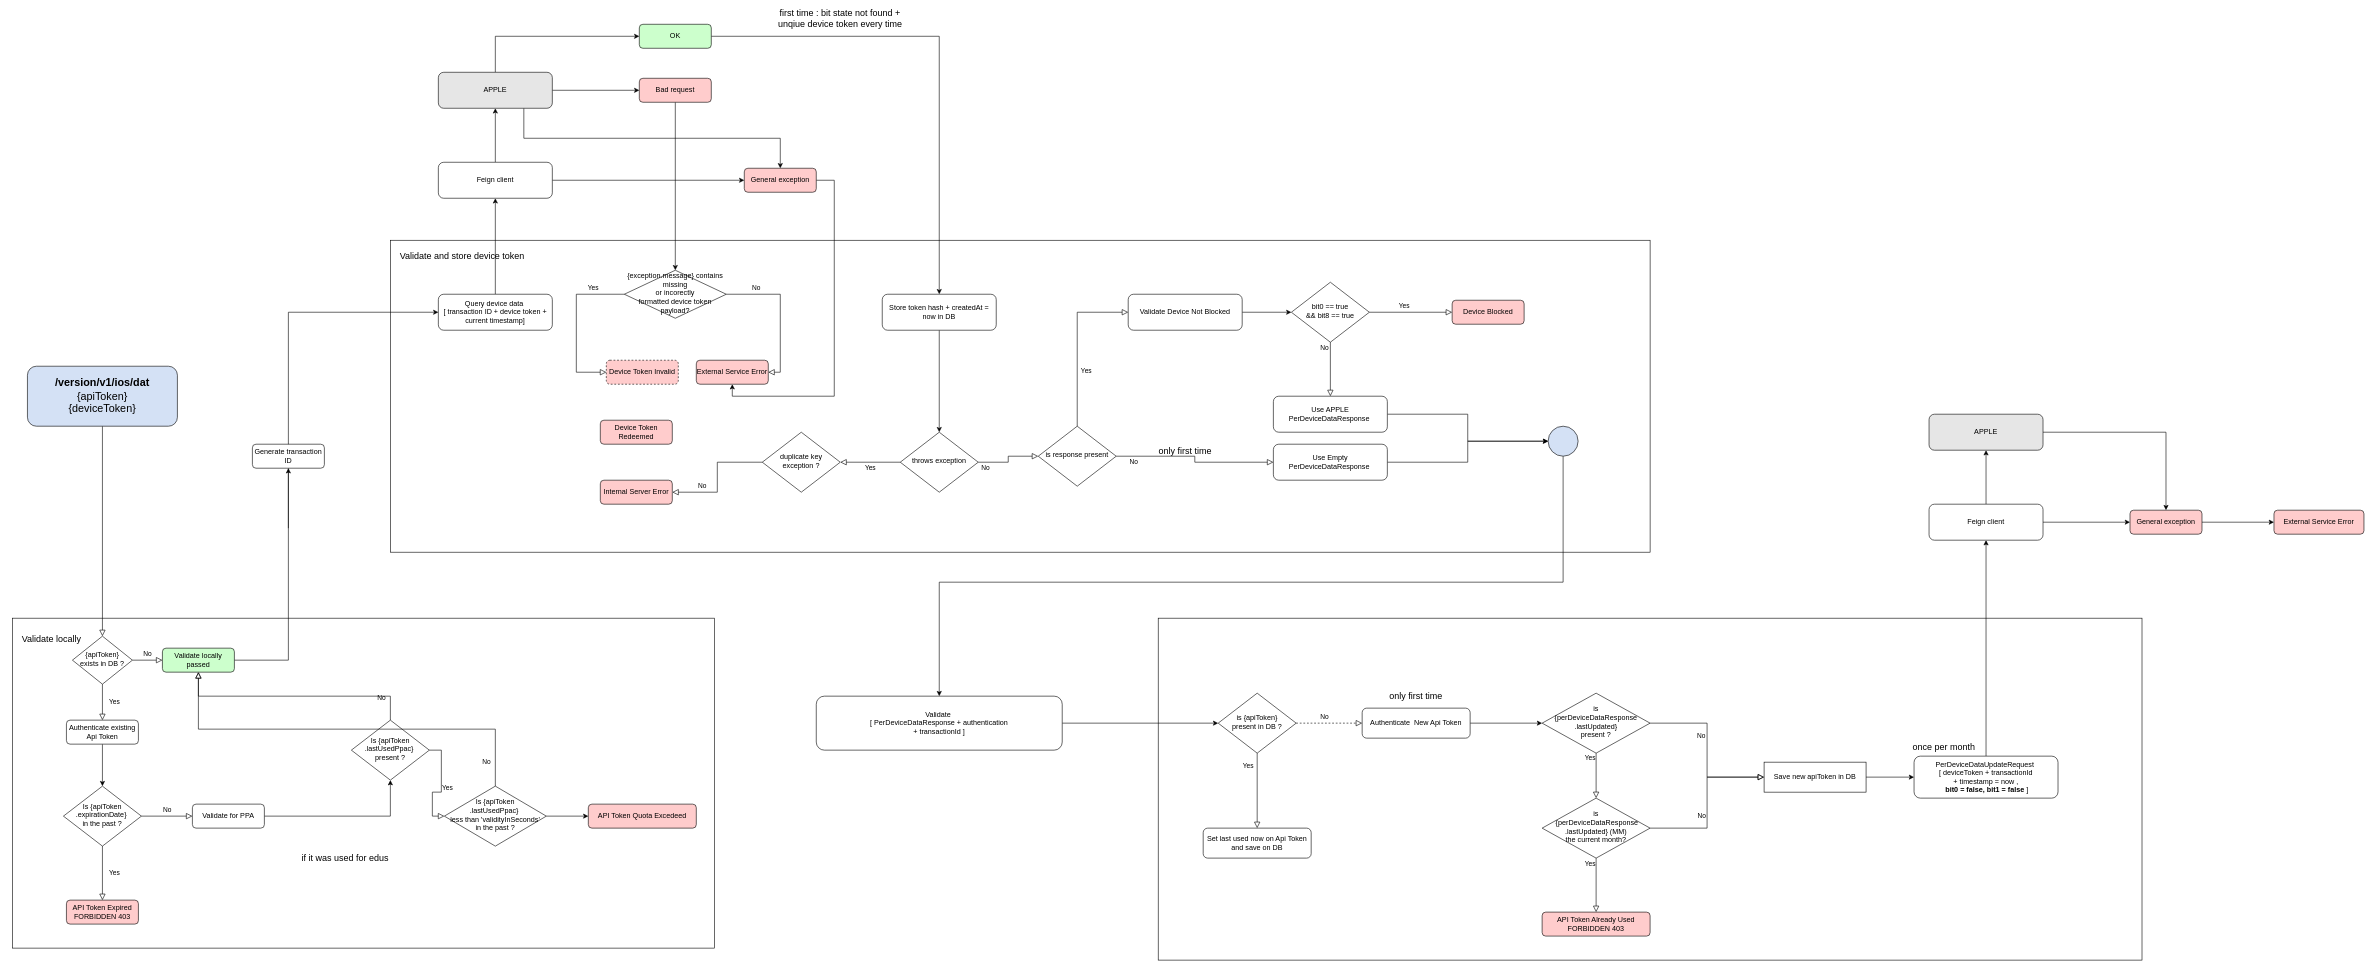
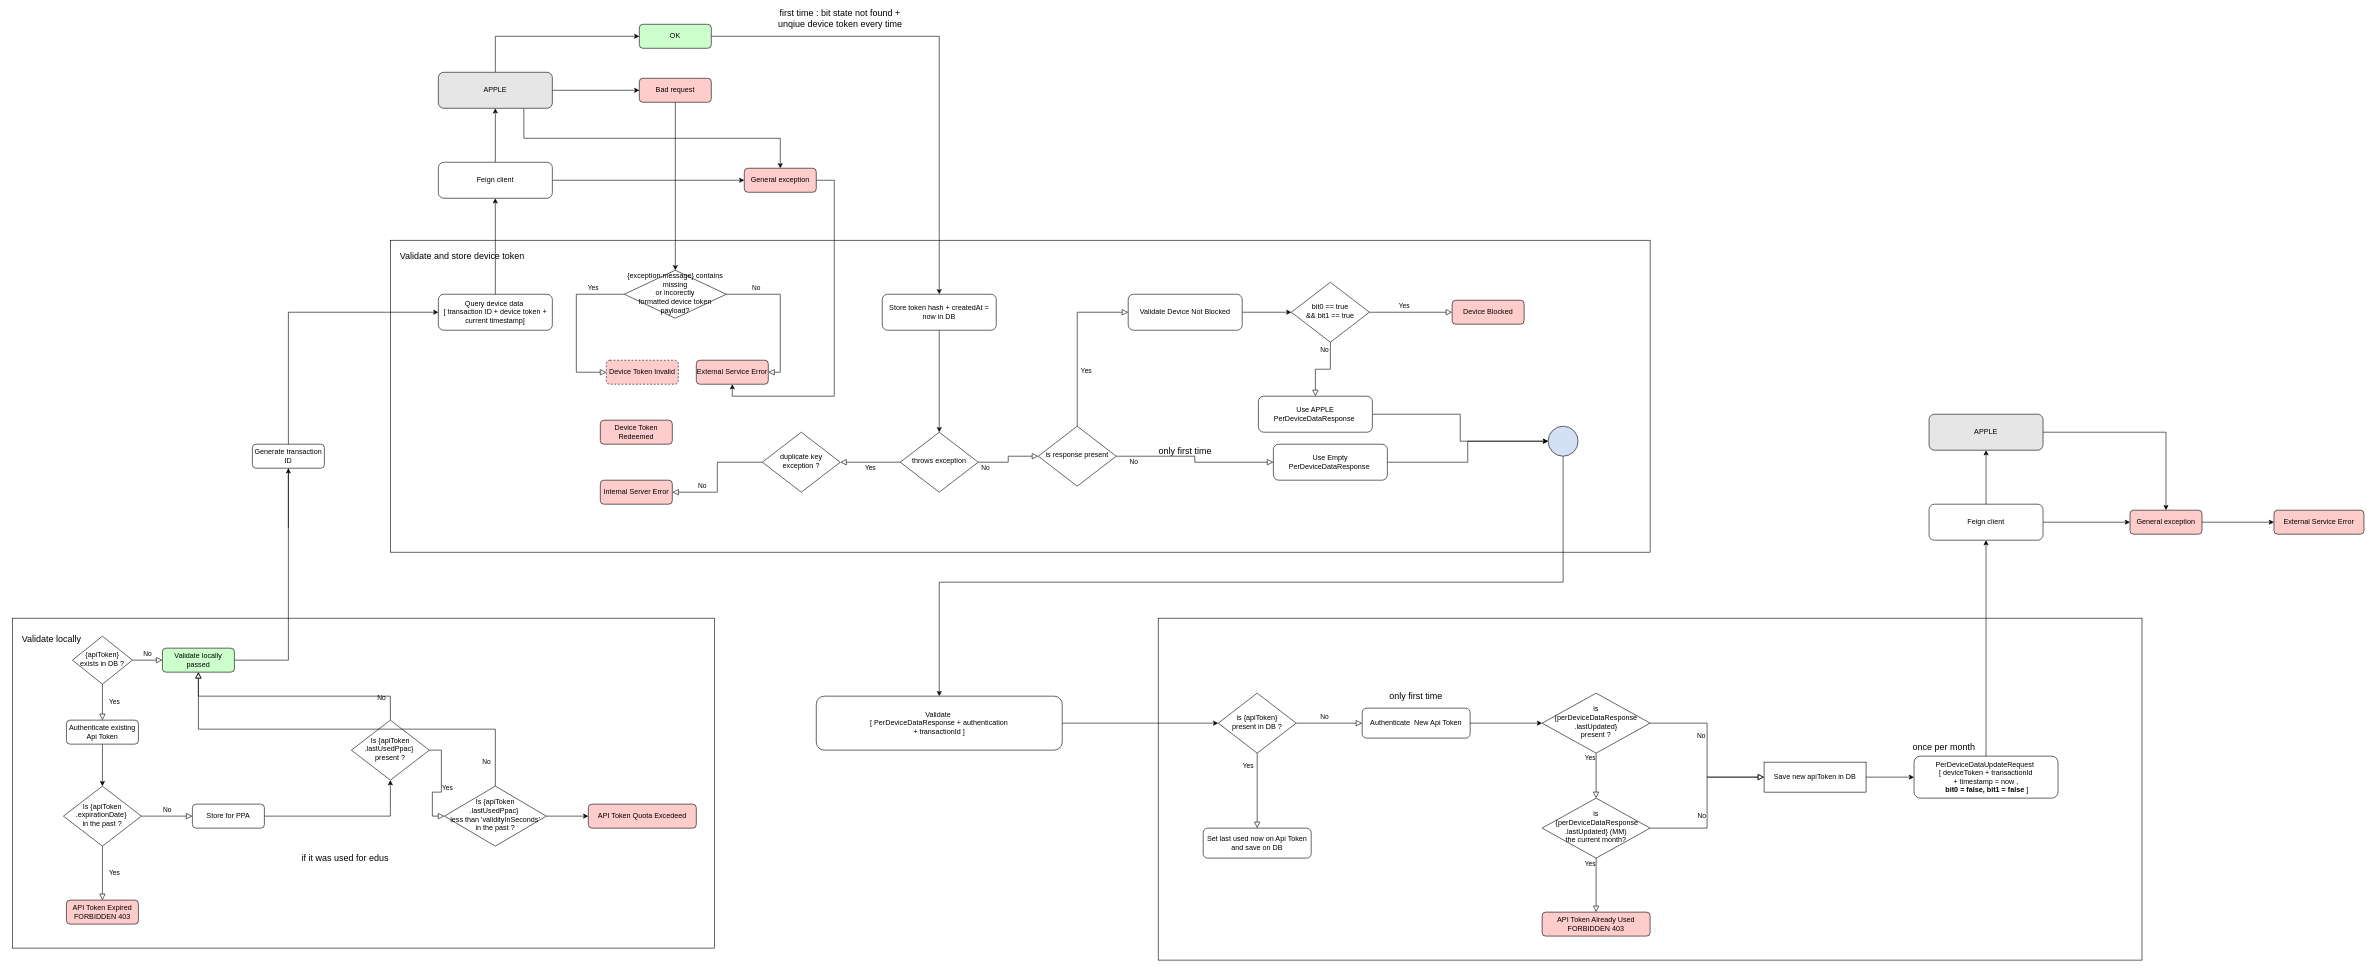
(1331, 311) -> (1331, 311)
(102, 396) -> none
(1331, 414) -> (1316, 414)
(102, 528) -> none
(1326, 723) -> (1326, 723)
(228, 816) -> (228, 816)
